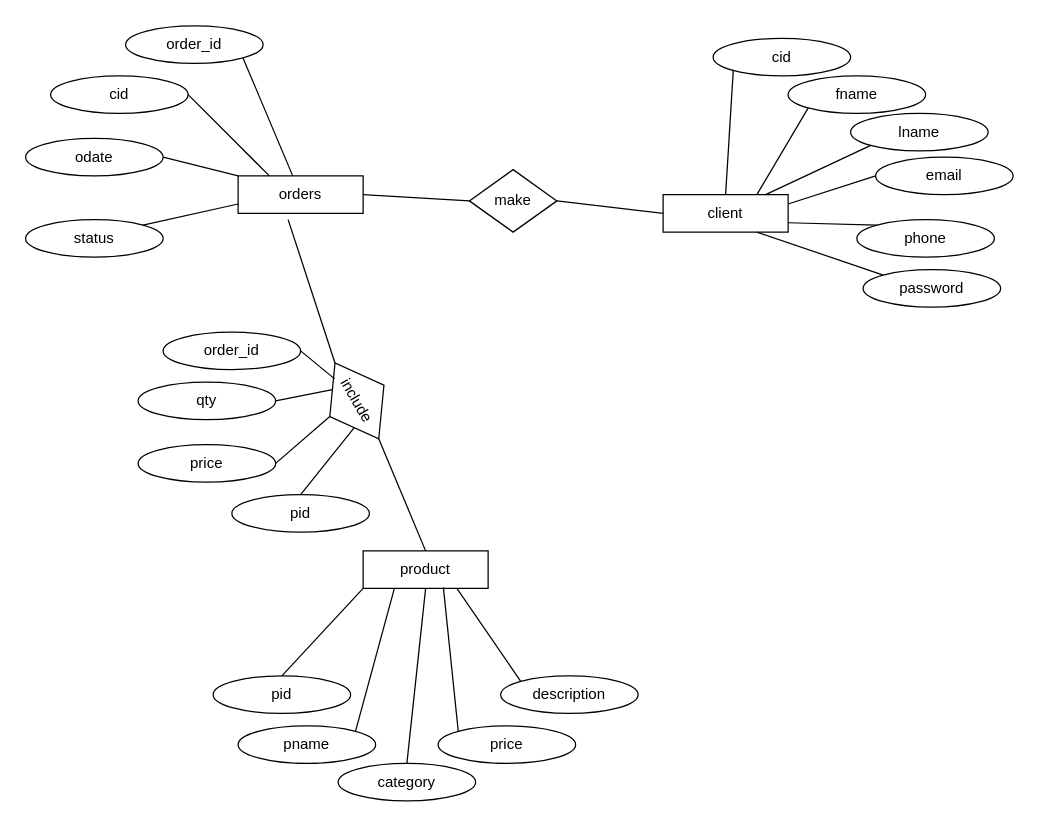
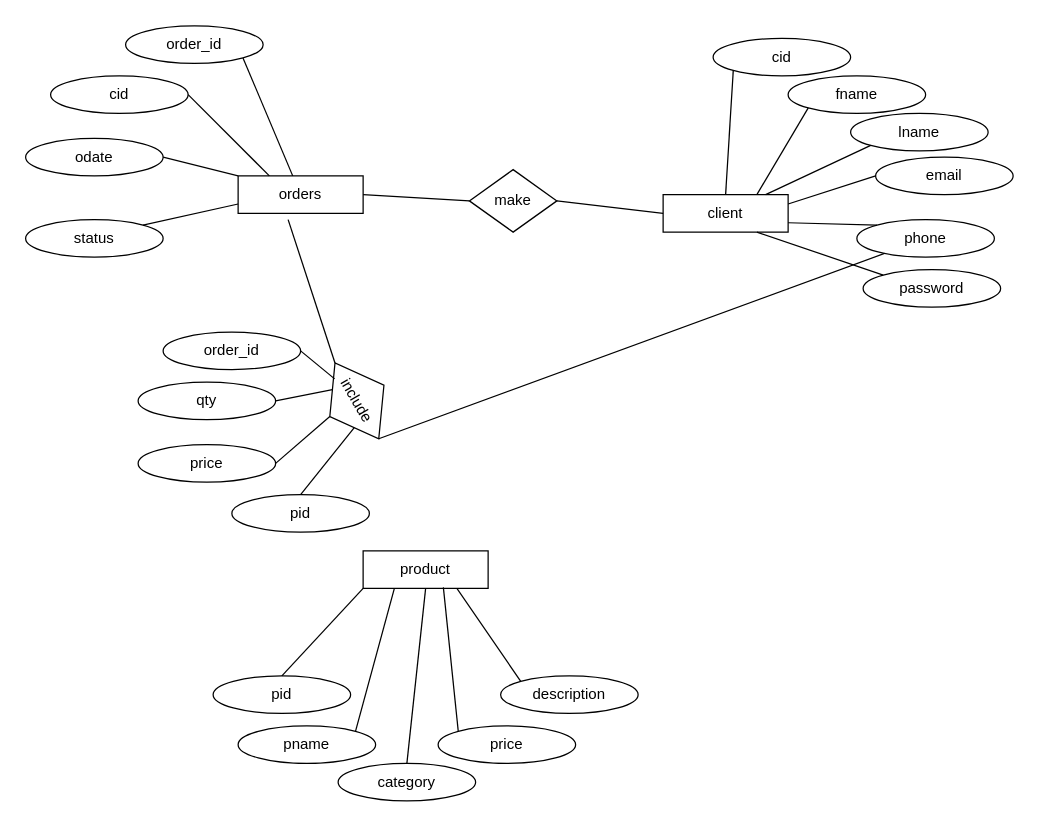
(402, 494) -> (631, 346)
